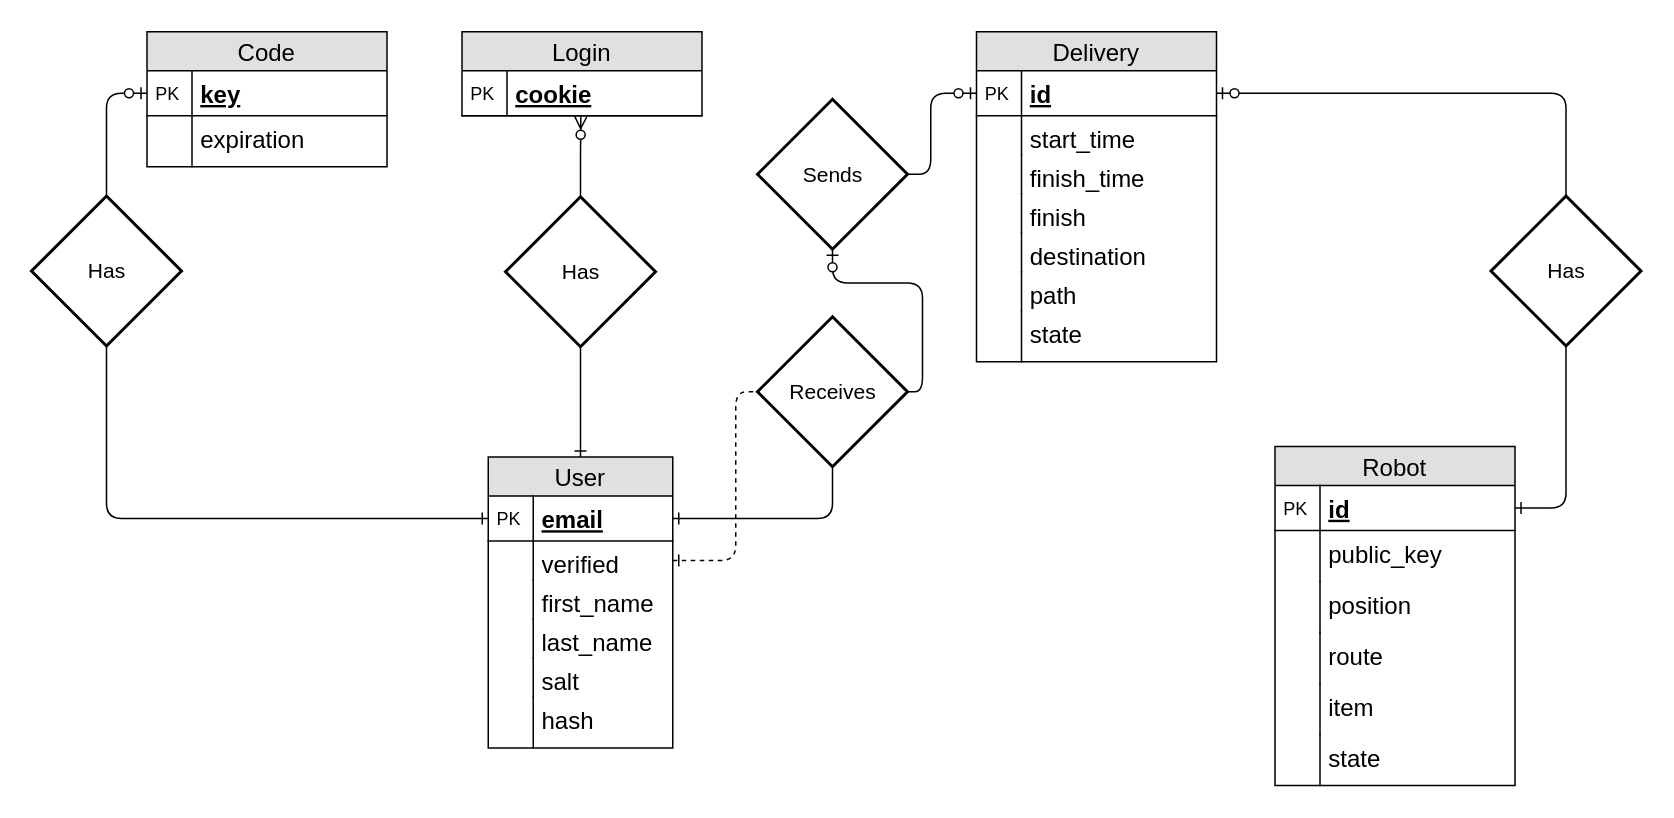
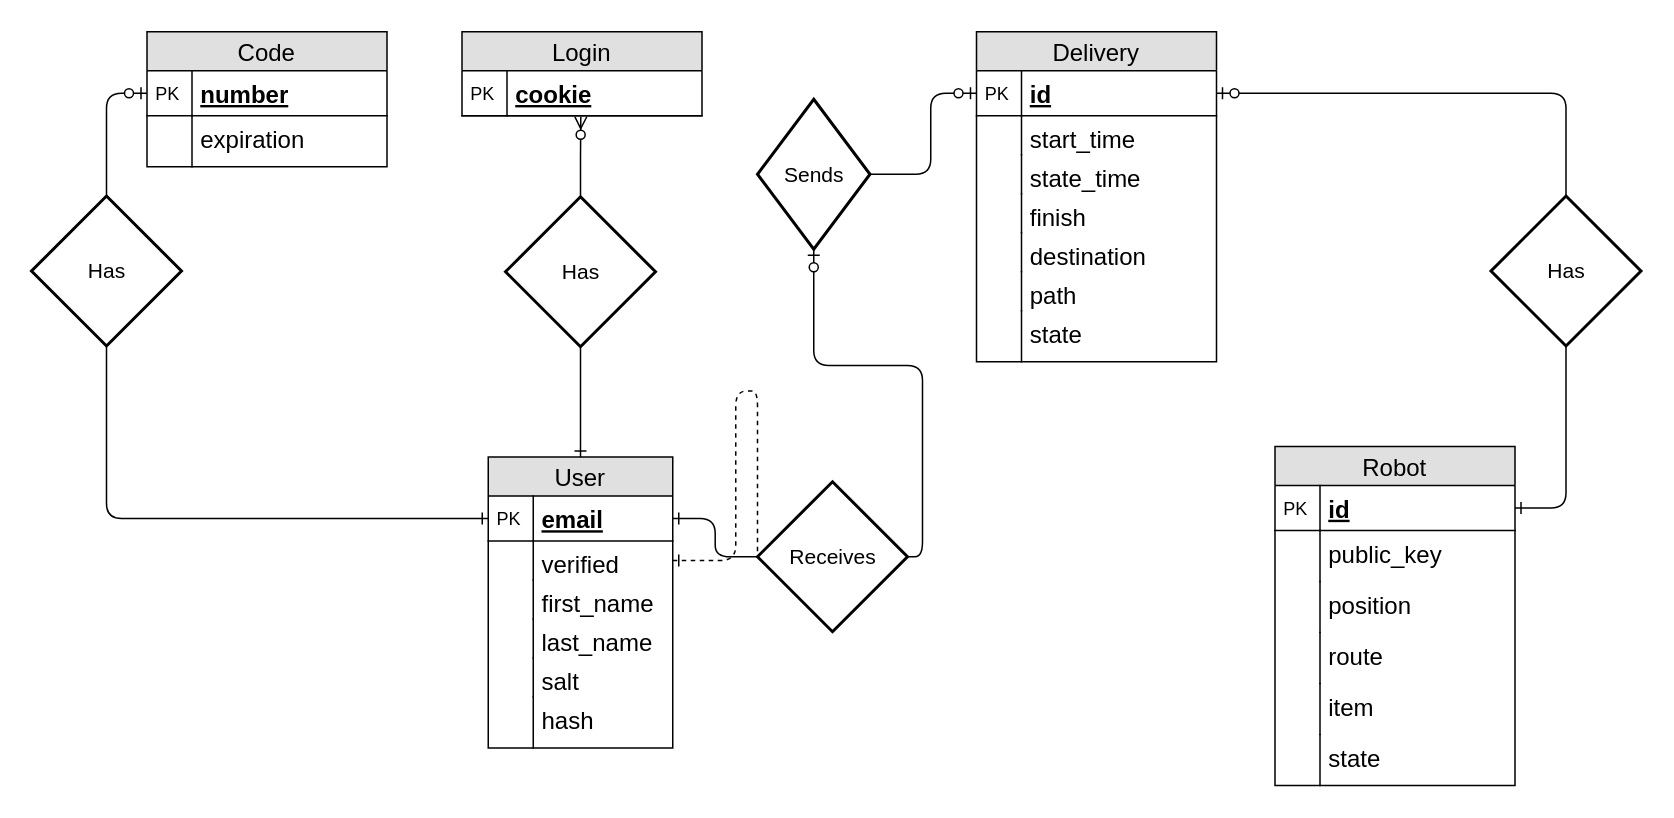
(220, 95) -> (241, 95)
(833, 174) -> (814, 174)
(1094, 179) -> (1094, 179)
(833, 392) -> (833, 557)
